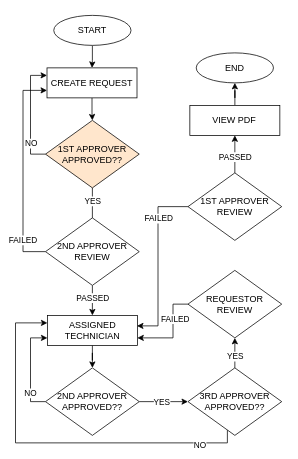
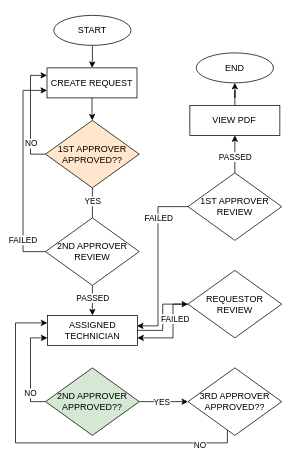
(235, 352) -> none
(92, 359) -> (163, 326)
(92, 402) -> (92, 402)
